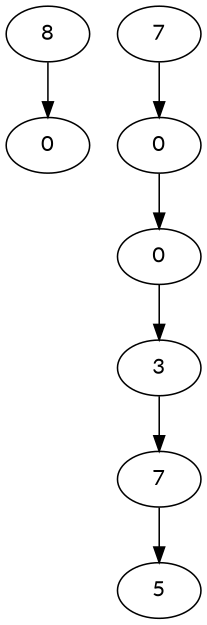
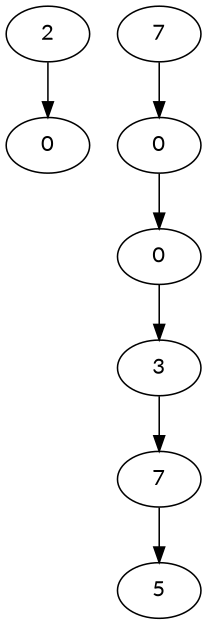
(48, 34) -> (48, 34)
